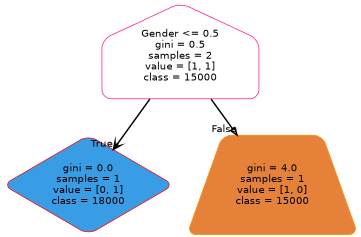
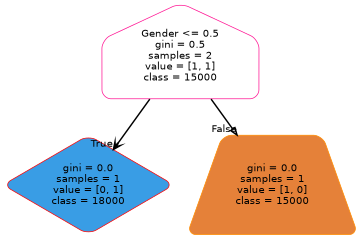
(272, 185) -> (272, 185)
